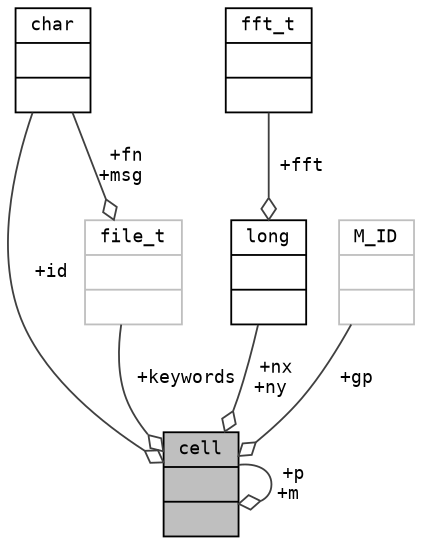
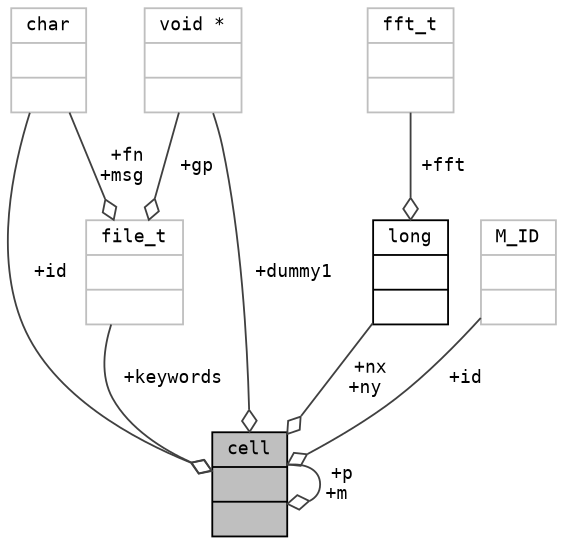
(53, 60) -> (49, 60)
none -> (193, 60)
(269, 60) -> (411, 60)
(352, 378) -> (461, 378)
